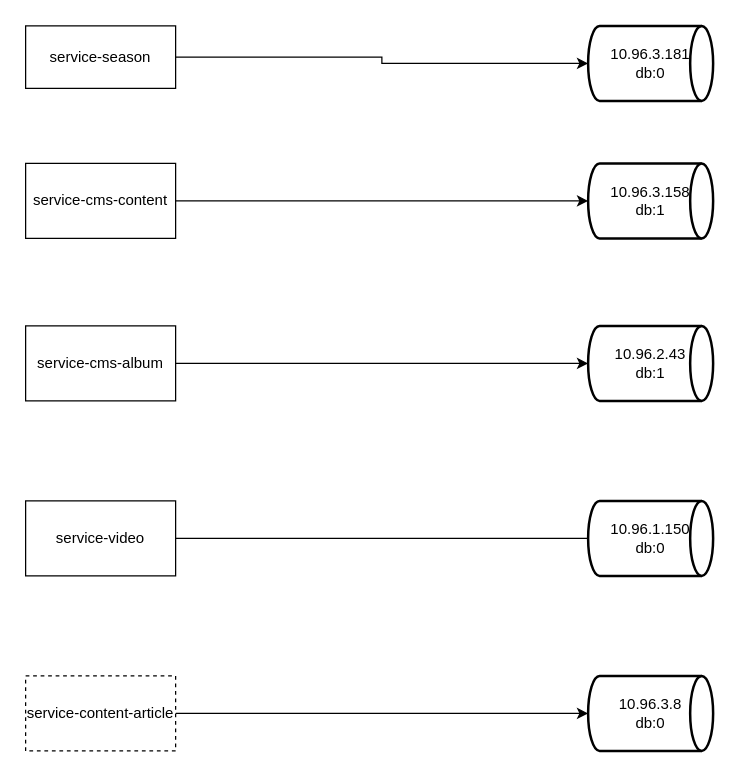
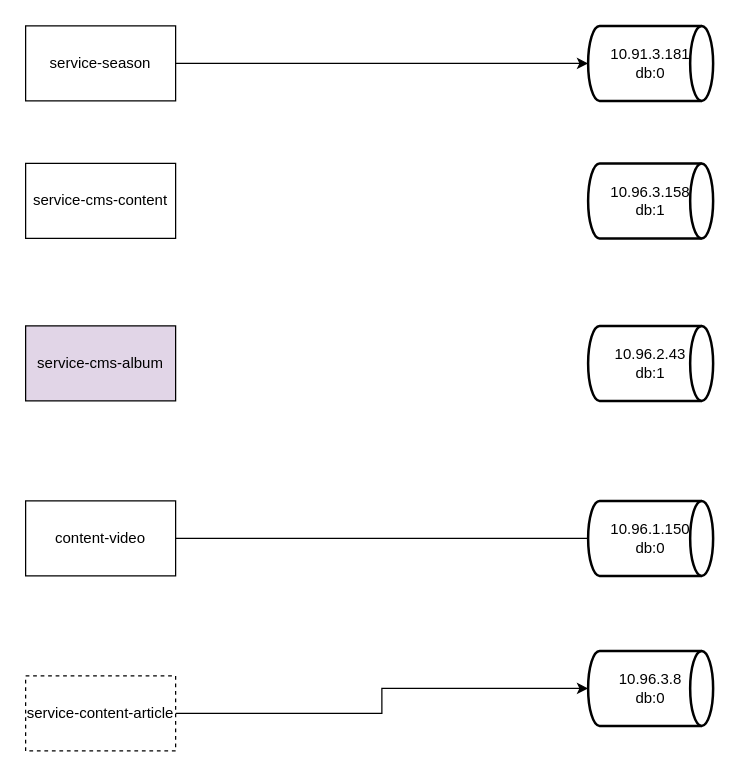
(101, 57) -> (101, 63)
(651, 63) -> (651, 63)
(378, 201) -> none
(101, 363) -> (101, 363)
(378, 363) -> none
(101, 538) -> (101, 538)
(651, 713) -> (651, 688)
